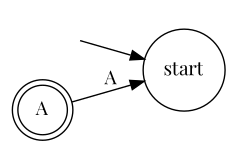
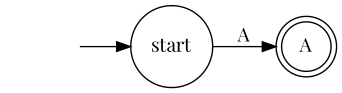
(101, 93) -> (238, 47)
